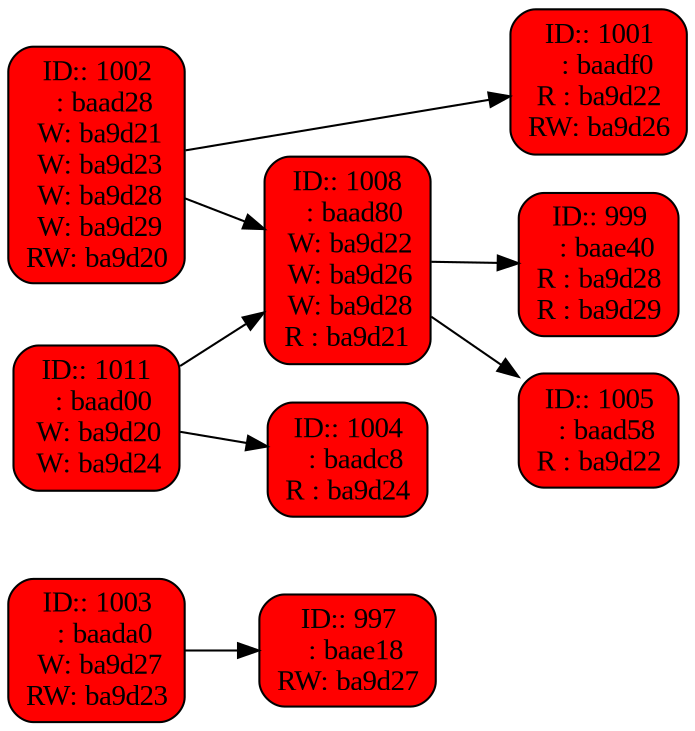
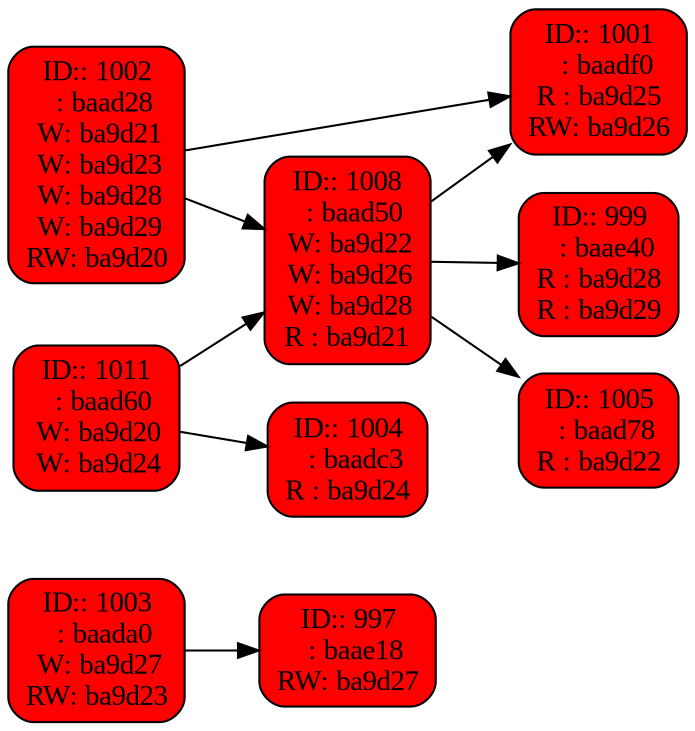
(600, 96) -> (600, 96)
none -> (462, 179)
(348, 213) -> (348, 213)
(96, 402) -> (96, 402)
(600, 431) -> (600, 431)
(349, 460) -> (349, 460)
